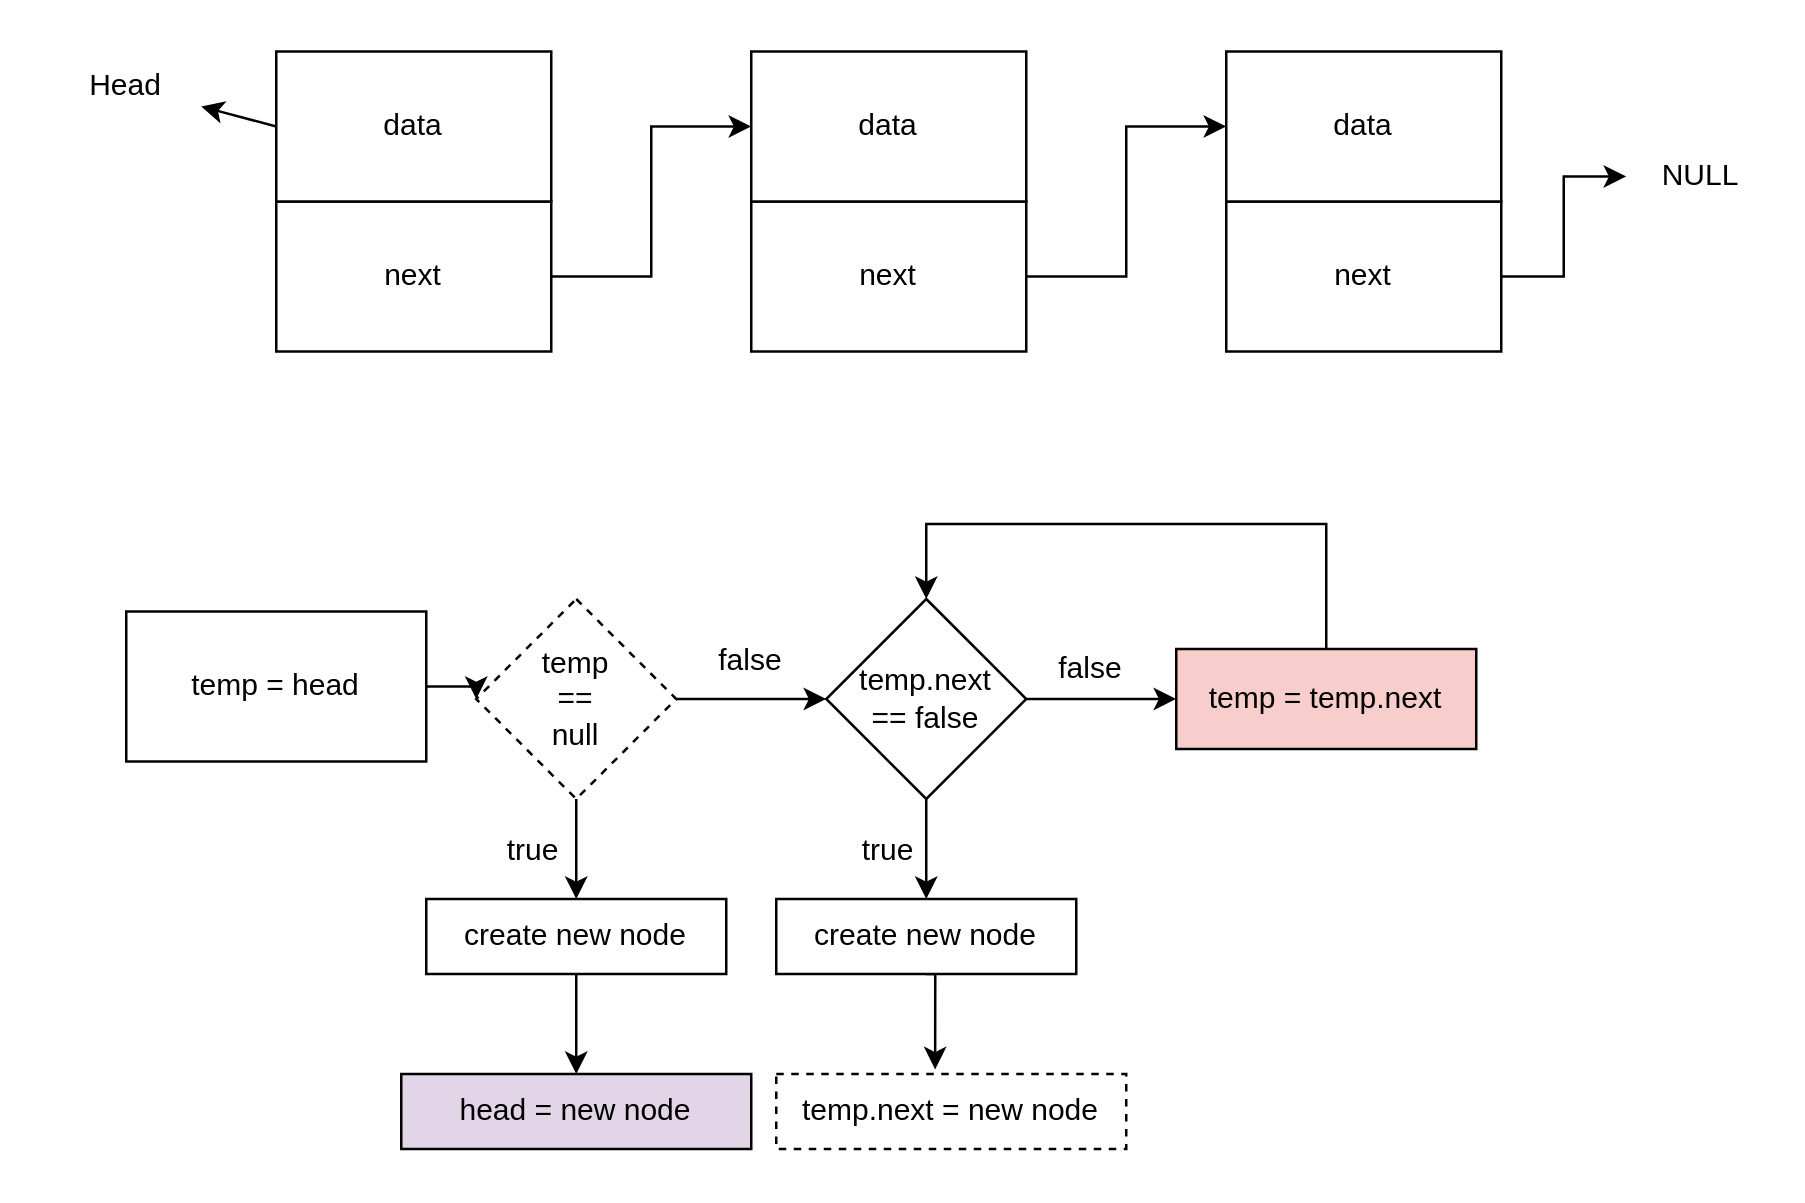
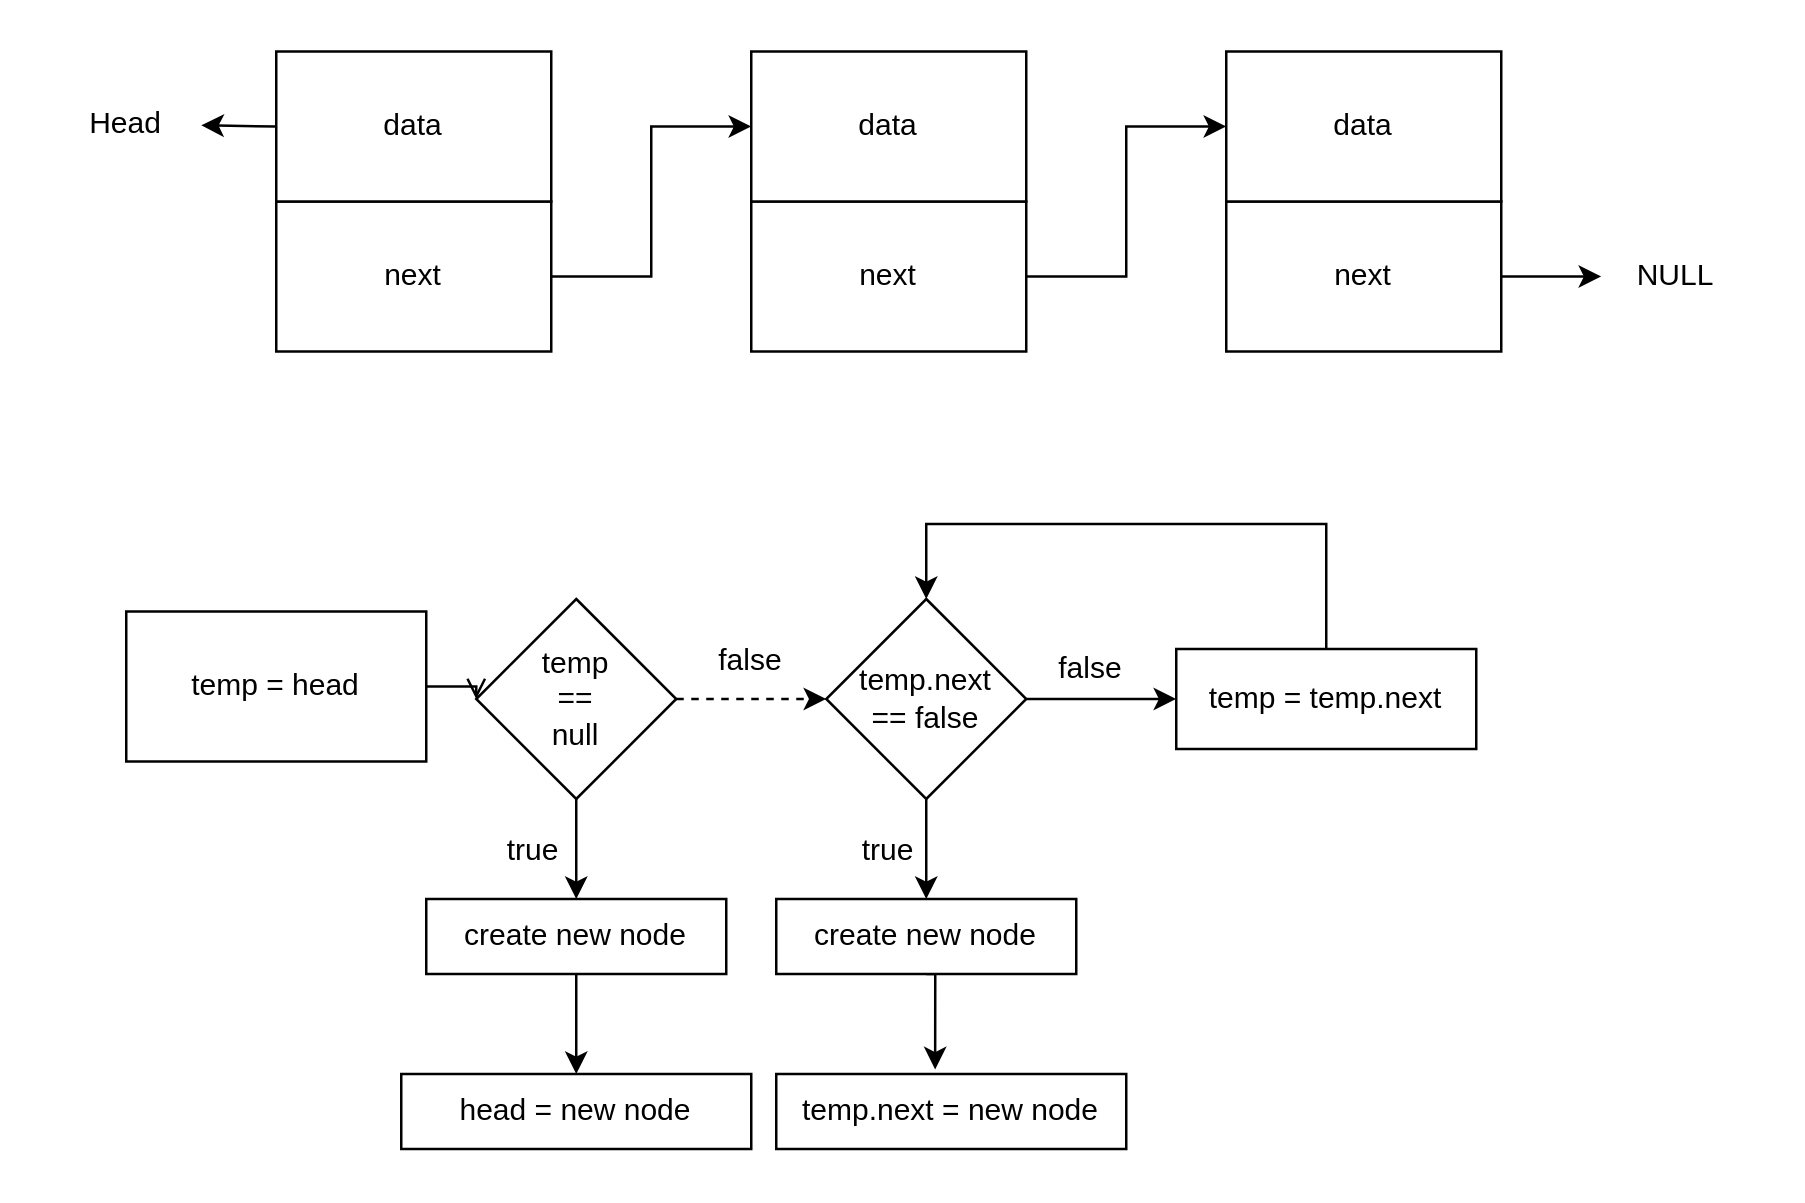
(126, 86) -> (126, 124)
(1701, 176) -> (1676, 276)
(474, 686) -> (476, 686)
(576, 699) -> (576, 699)
(743, 699) -> (743, 699)
(1326, 699) -> (1326, 699)
(576, 1111) -> (576, 1111)
(951, 1111) -> (951, 1111)
